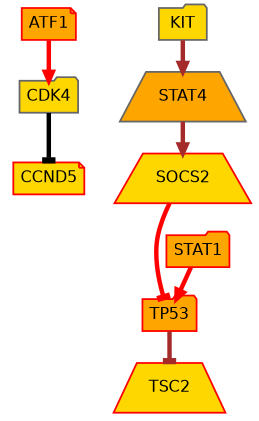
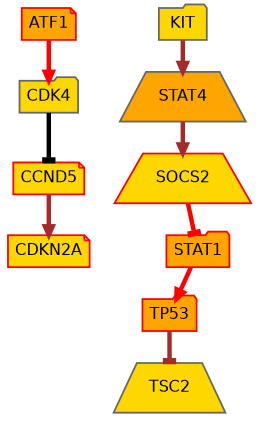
(156, 248) -> (191, 217)
none -> (49, 251)
(170, 388) -> (170, 388)
